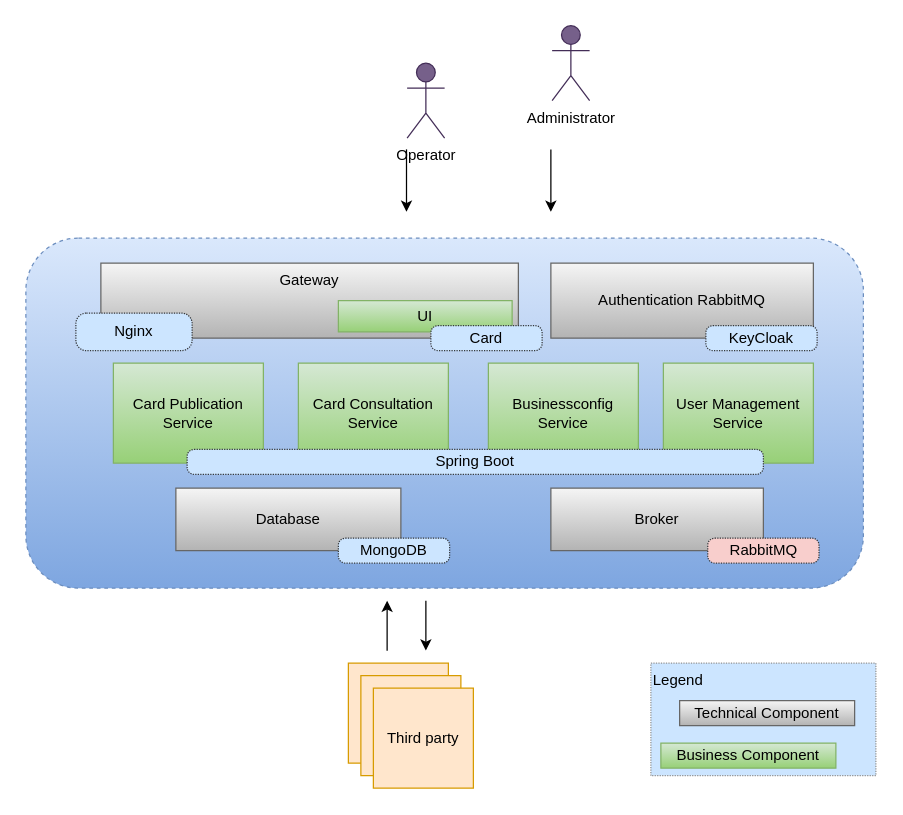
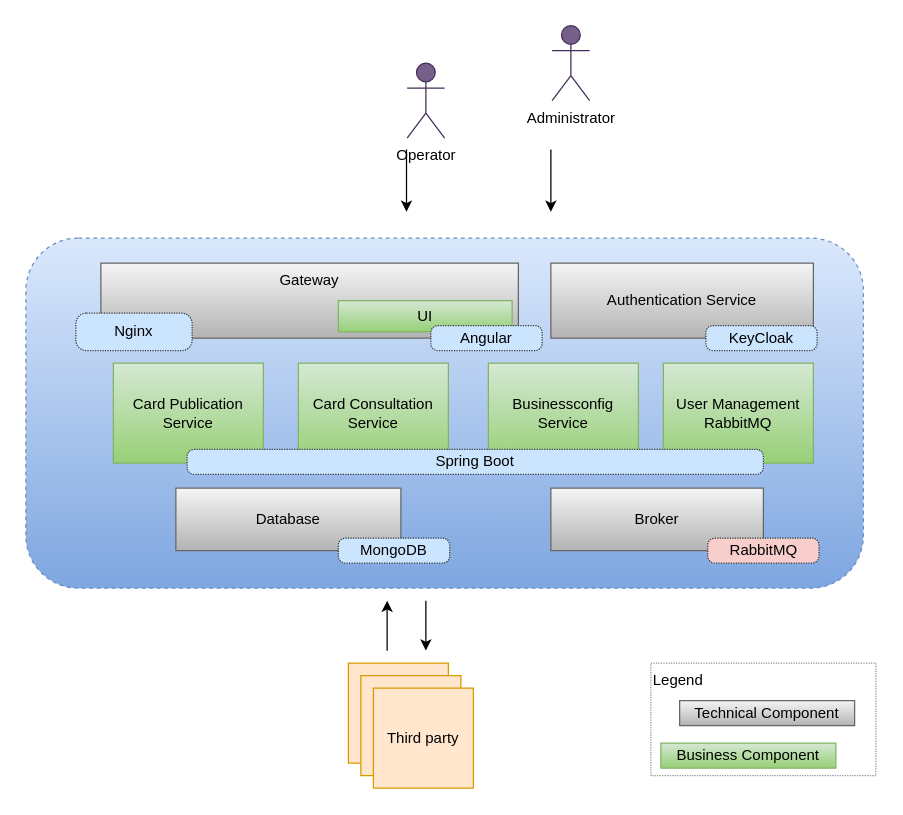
(682, 301) -> (682, 301)
(486, 338) -> (486, 338)
(738, 413) -> (738, 413)
(678, 681) -> (678, 681)
